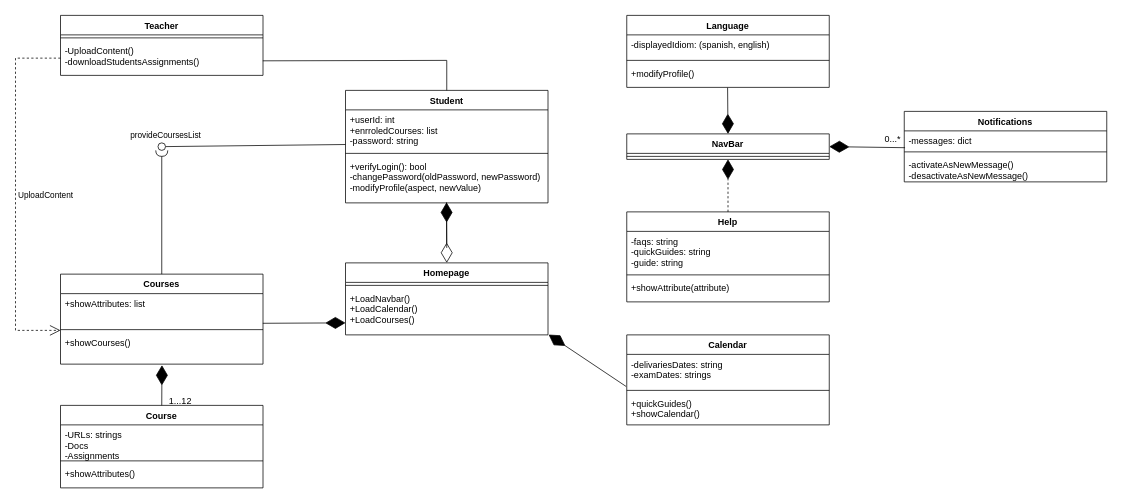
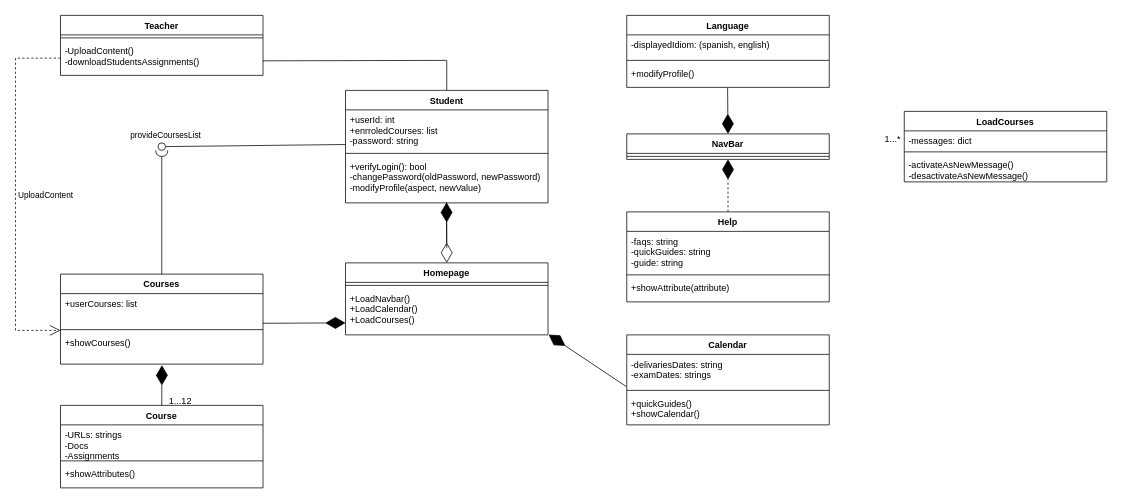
(1005, 122) -> (1005, 122)
(893, 139) -> (893, 139)
(882, 147) -> none
(112, 304) -> (105, 304)
